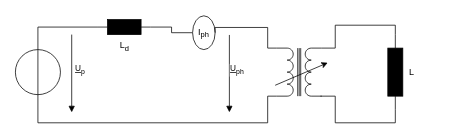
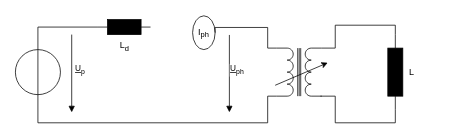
(171, 30) -> none
